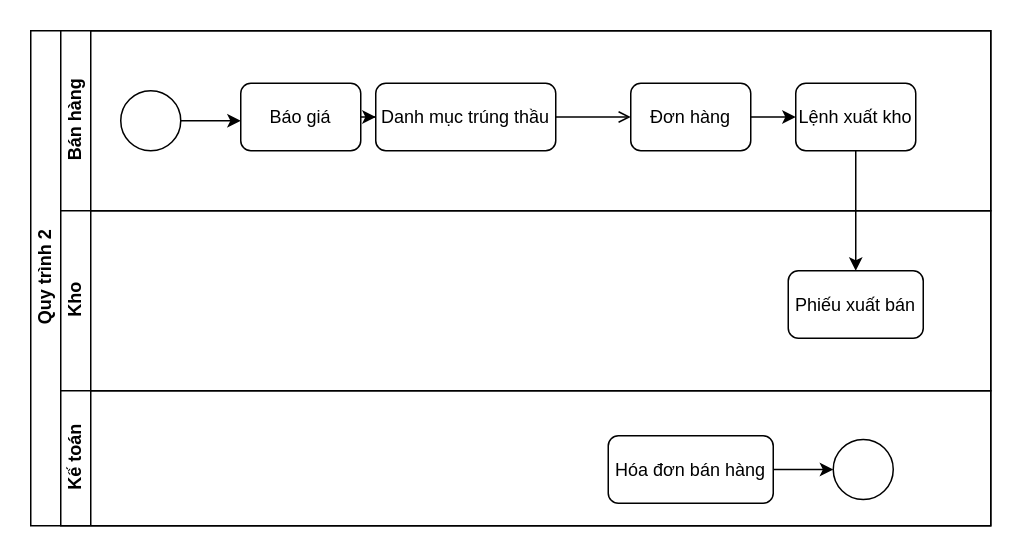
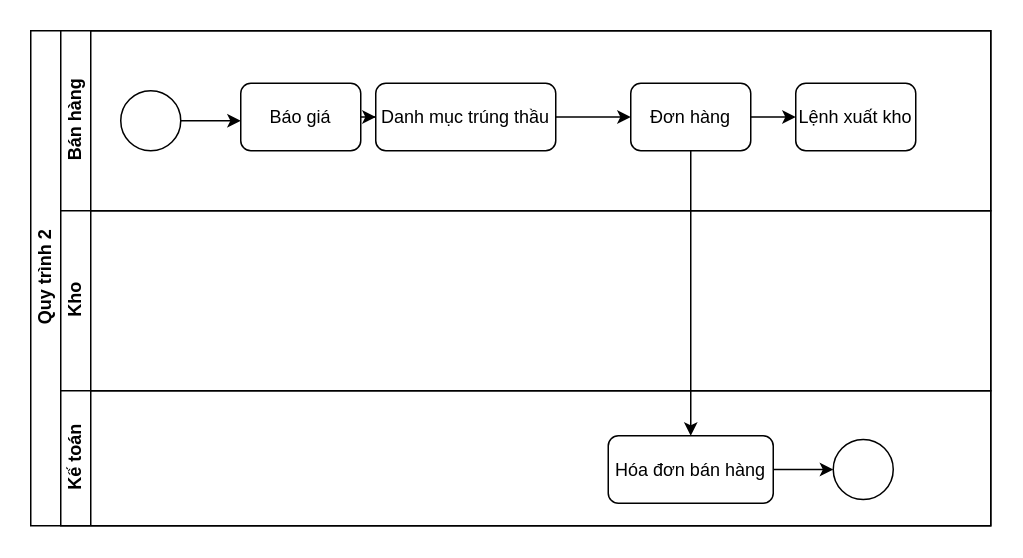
(621, 117) -> (619, 117)
(856, 206) -> none
none -> (691, 288)
(856, 305) -> none
